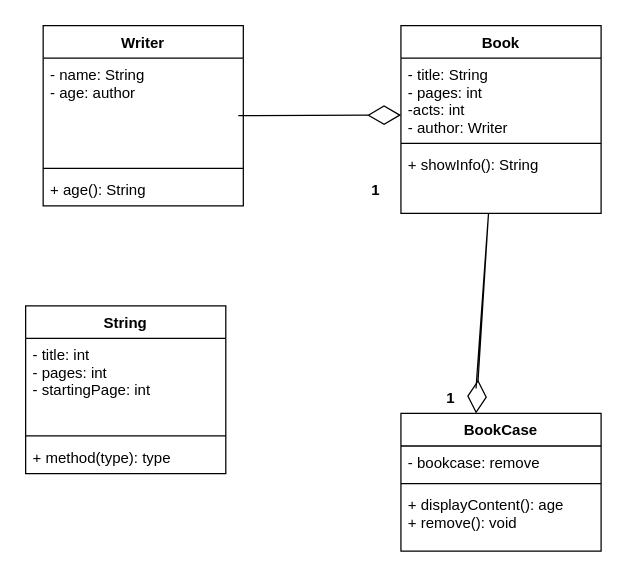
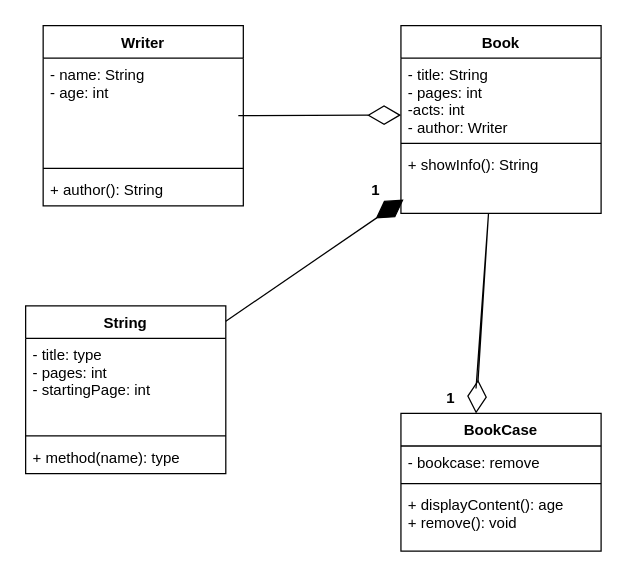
(101, 75) -> (101, 75)
(105, 190) -> (118, 190)
none -> (301, 269)
(71, 355) -> (77, 355)
(111, 458) -> (111, 458)
